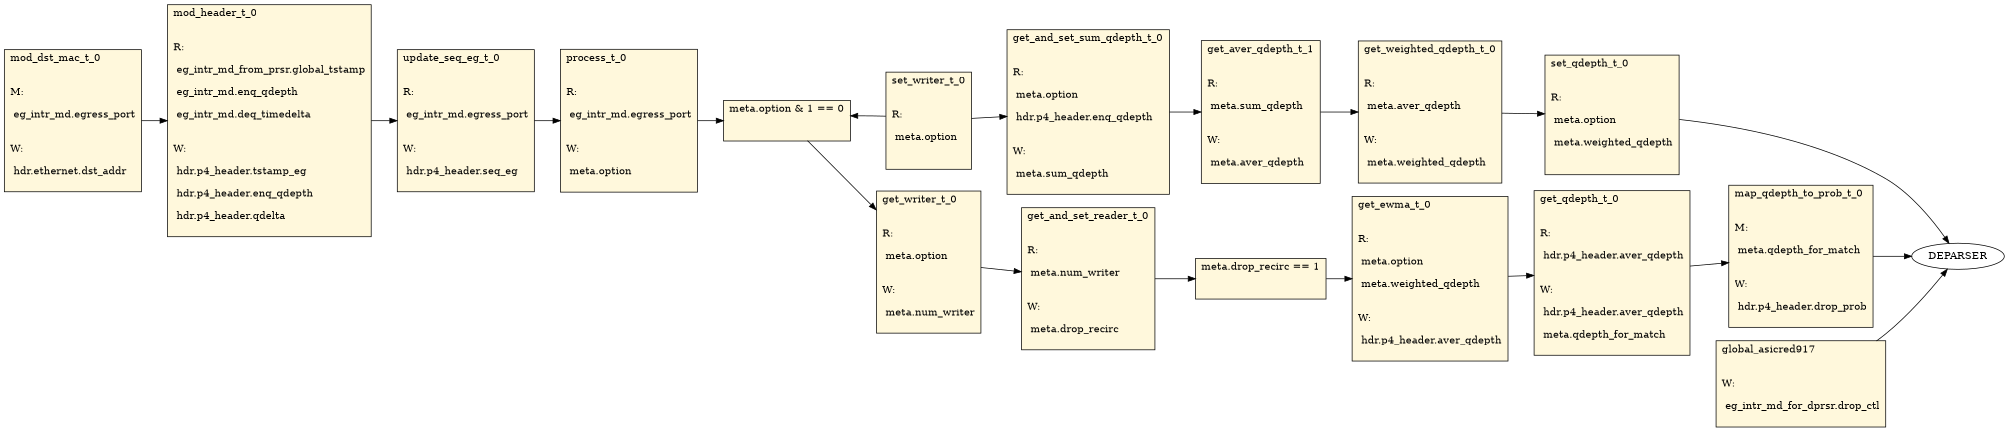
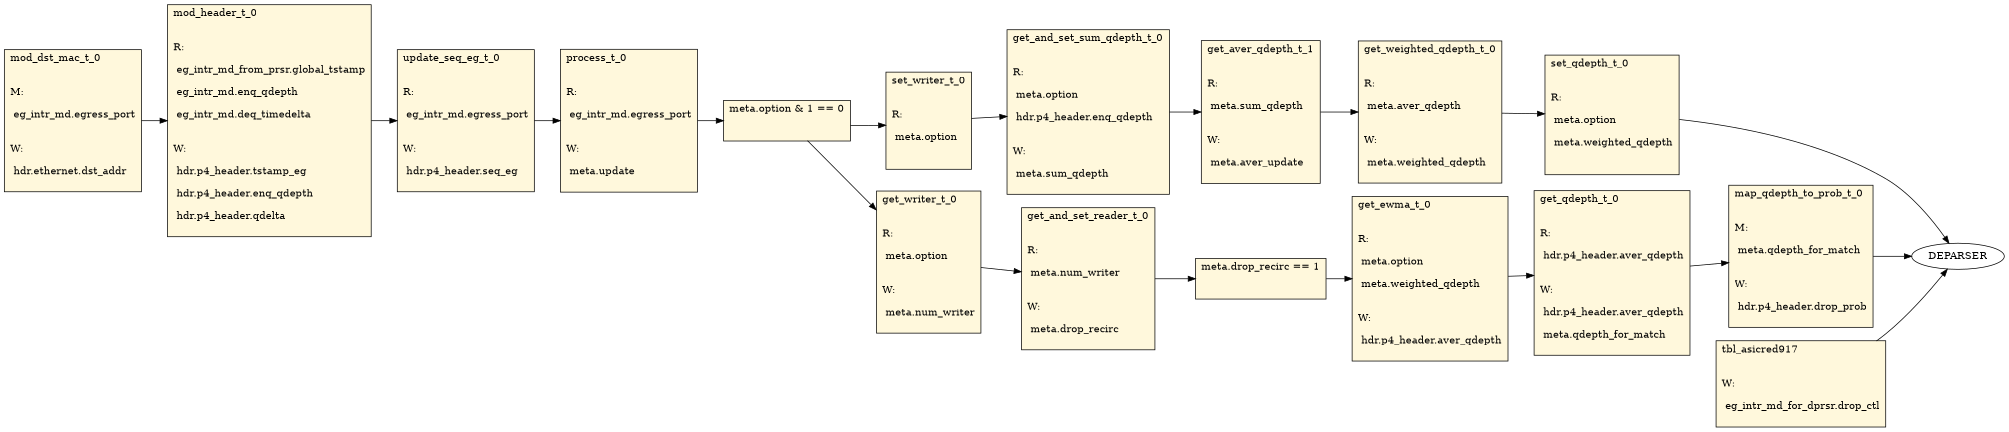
(1261, 112) -> (1261, 112)
(872, 116) -> (864, 126)
(629, 121) -> (629, 121)
(1801, 384) -> (1801, 384)
